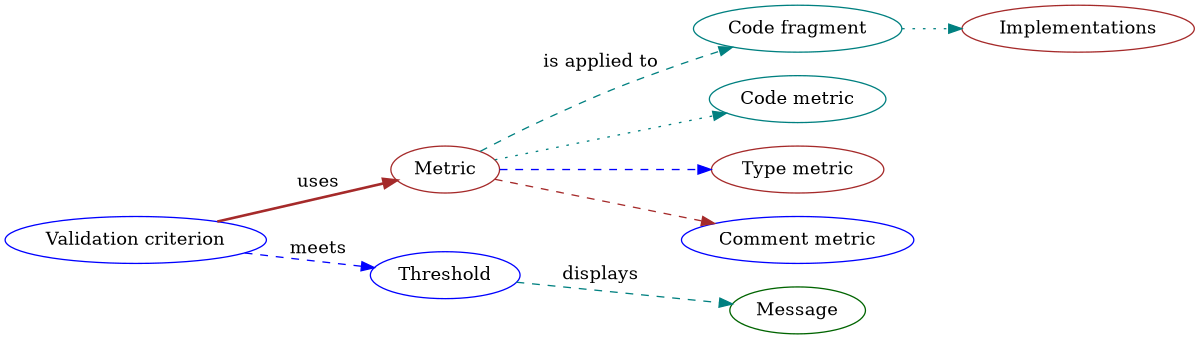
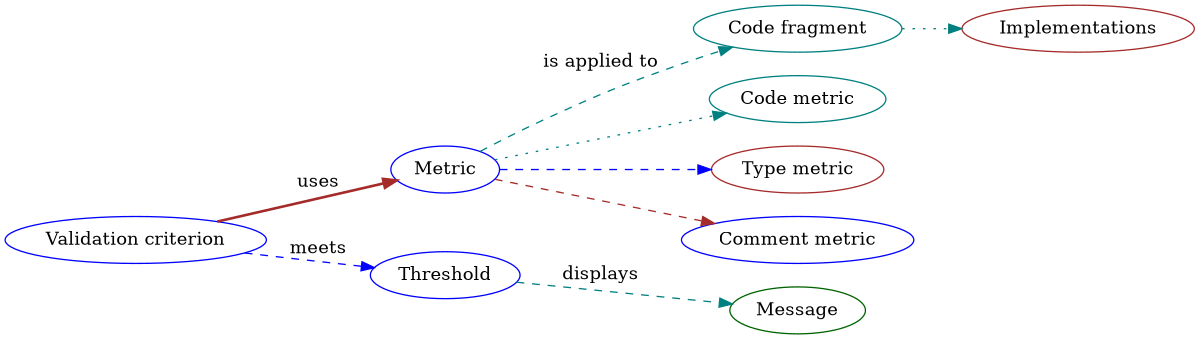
(445, 170) -> (445, 170)
